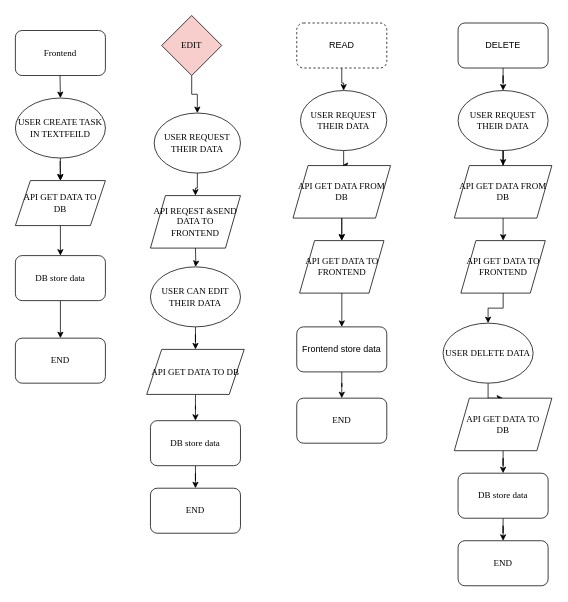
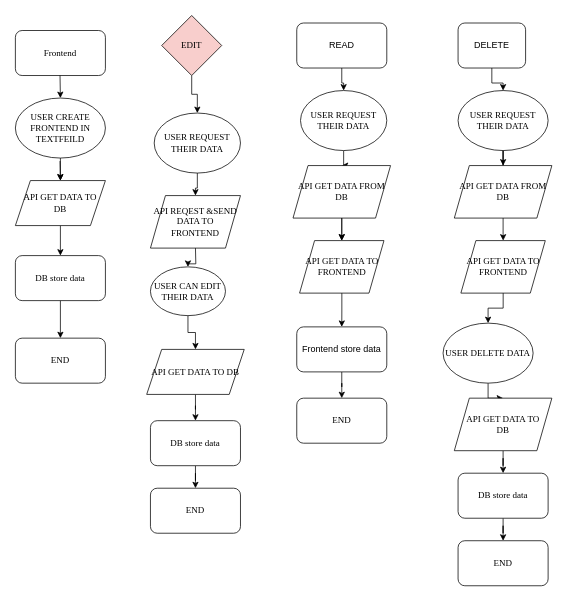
(342, 45) -> (342, 45)
(503, 45) -> (492, 45)
(60, 128) -> (60, 128)
(195, 297) -> (188, 291)
